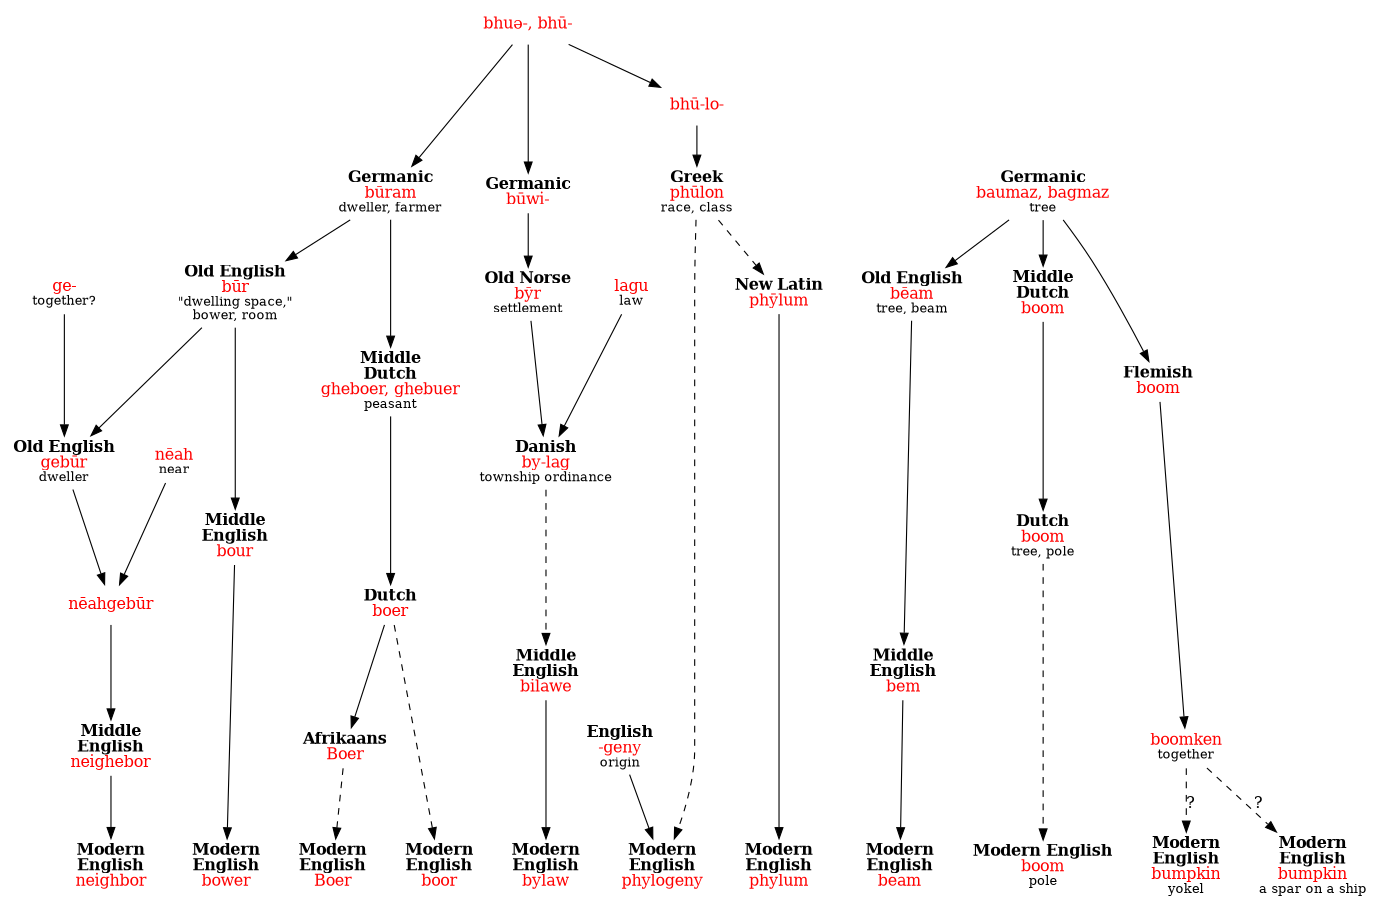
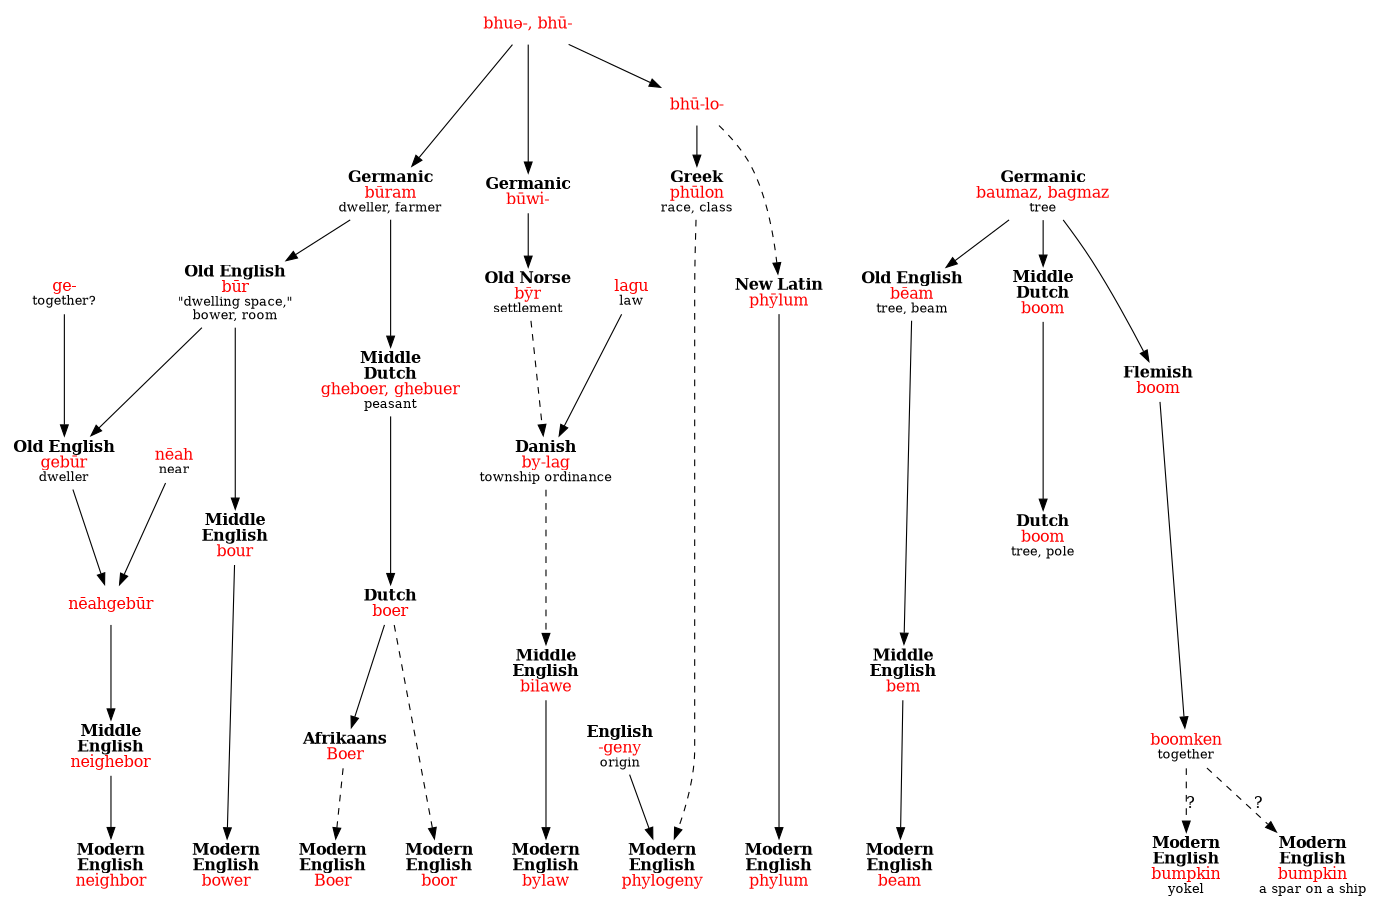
(737, 243) -> (761, 188)
(536, 373) -> (536, 373)
(1043, 867) -> none
